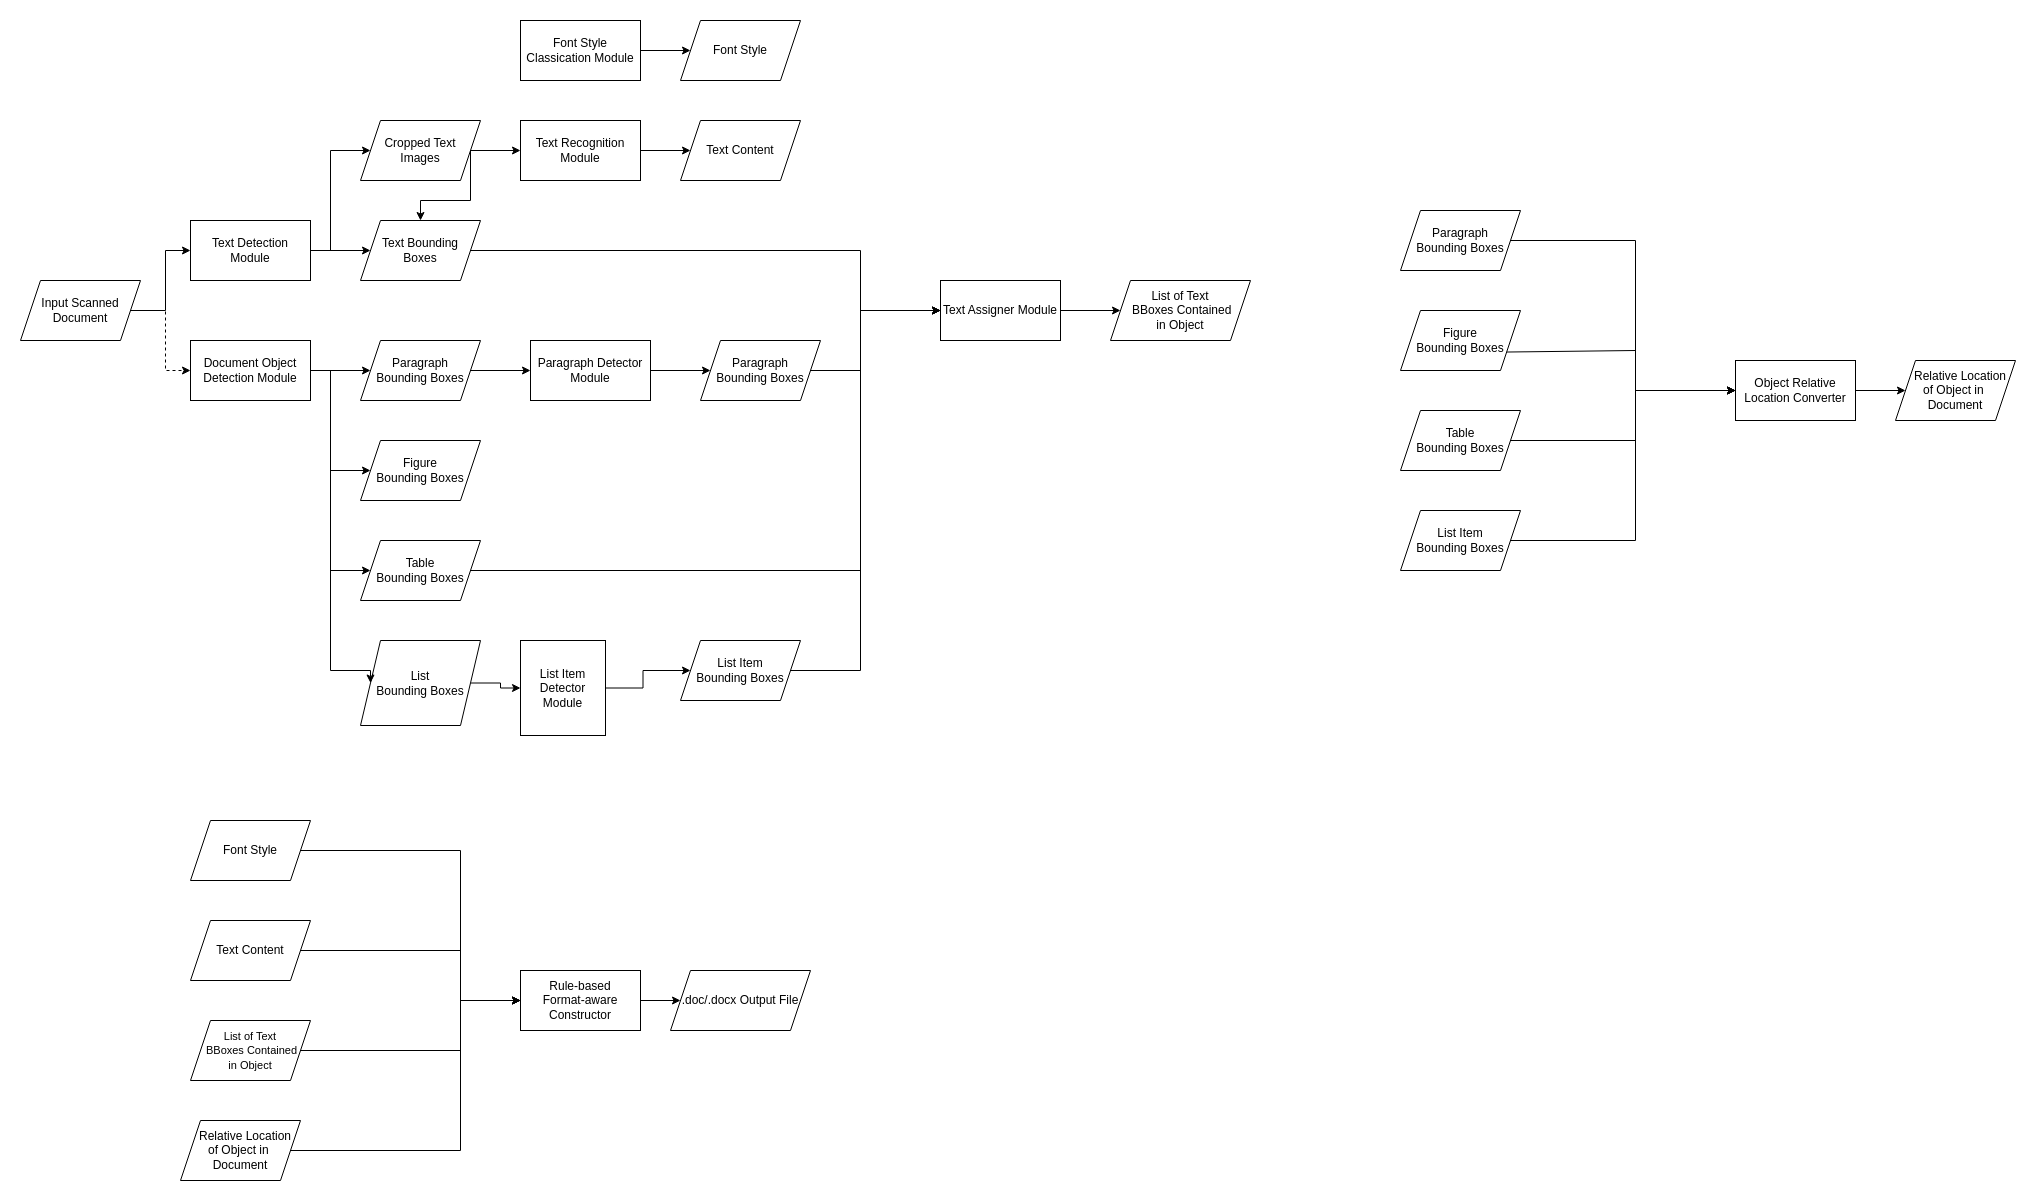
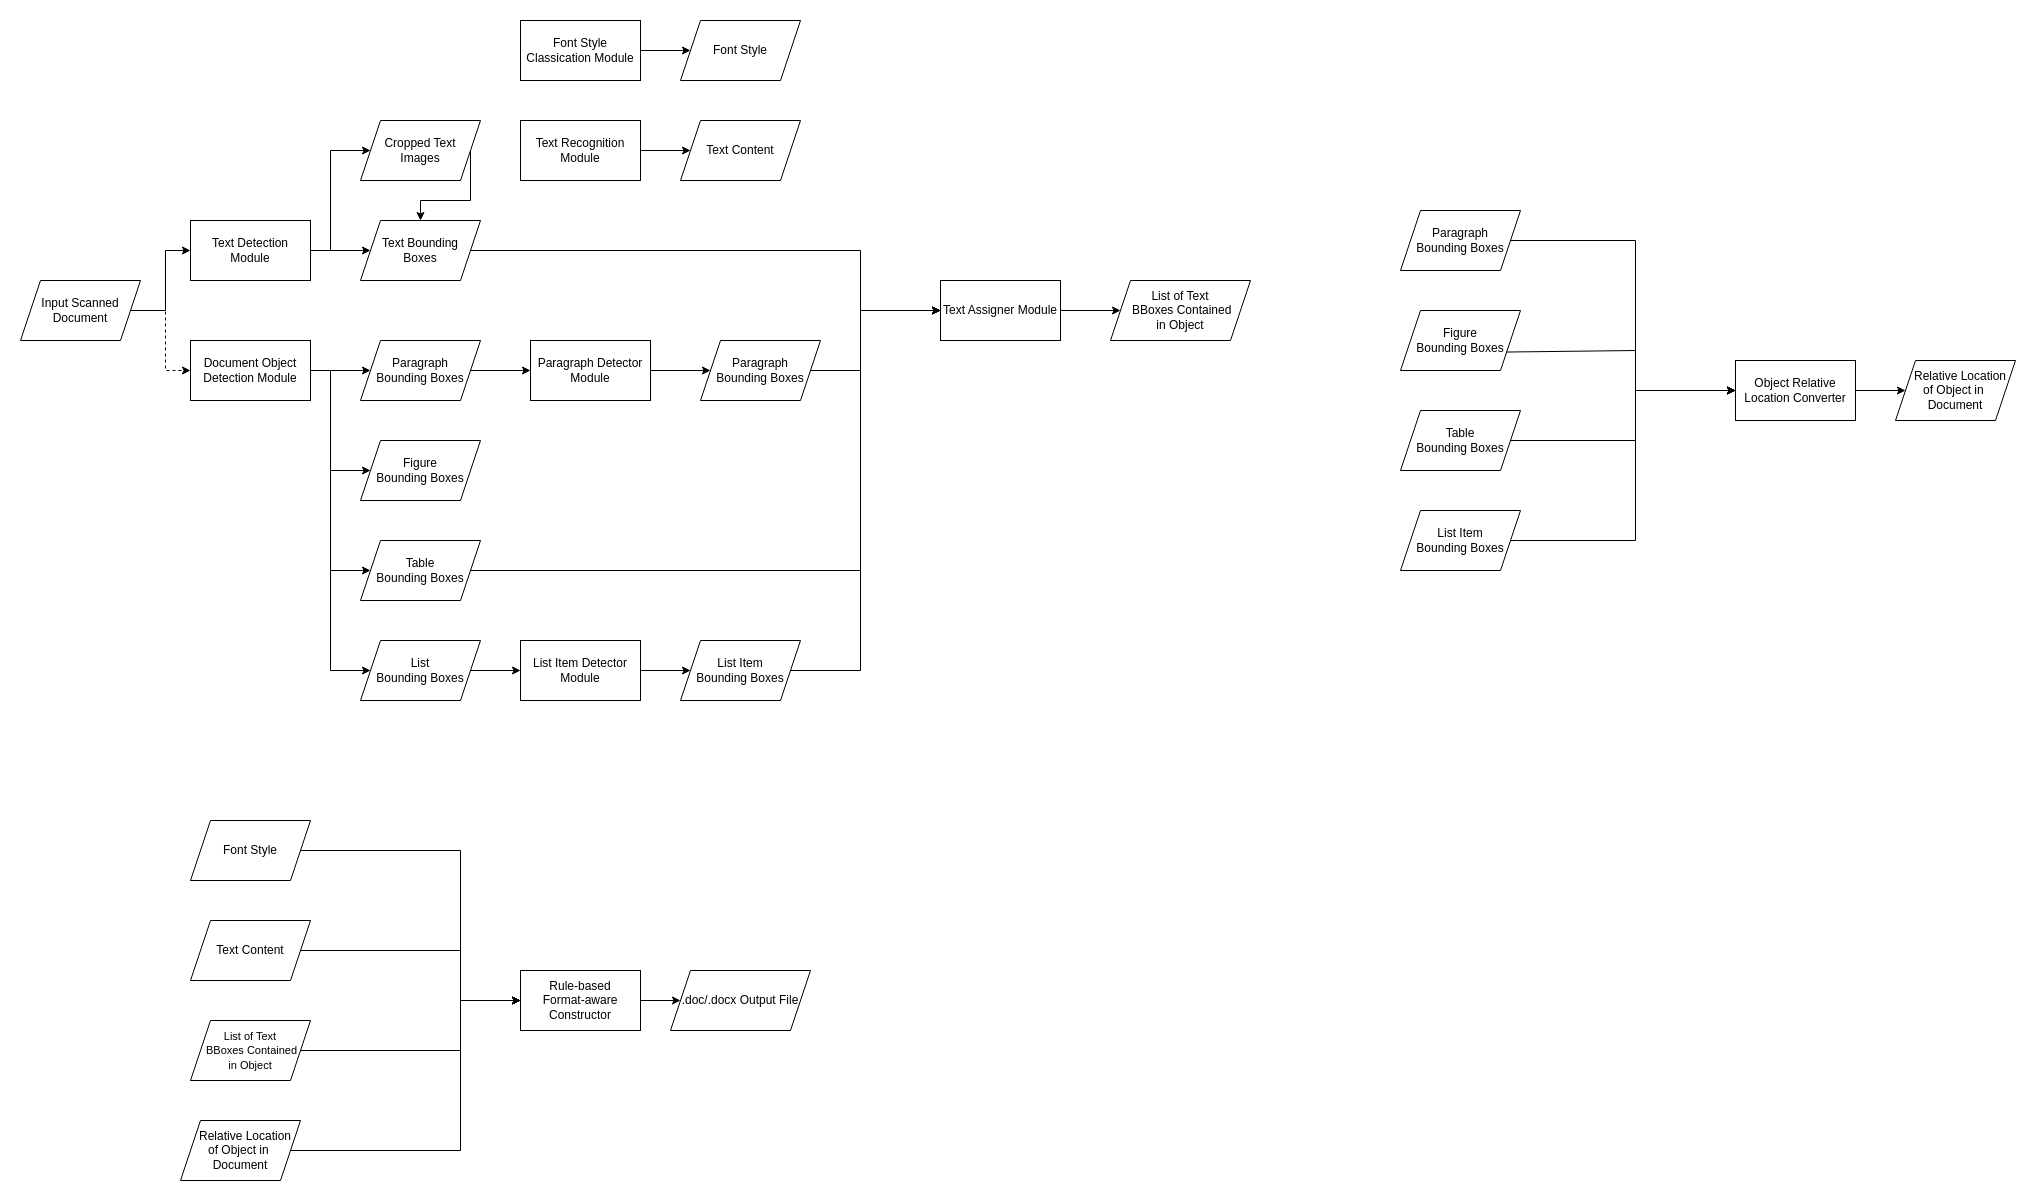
(493, 151) -> none
(421, 683) -> (421, 671)
(563, 688) -> (581, 671)
